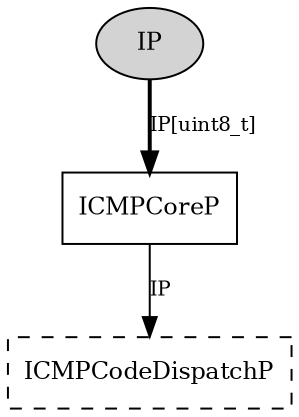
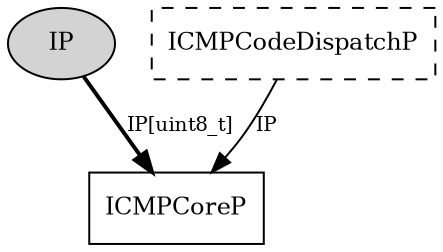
(150, 281) -> (253, 120)
